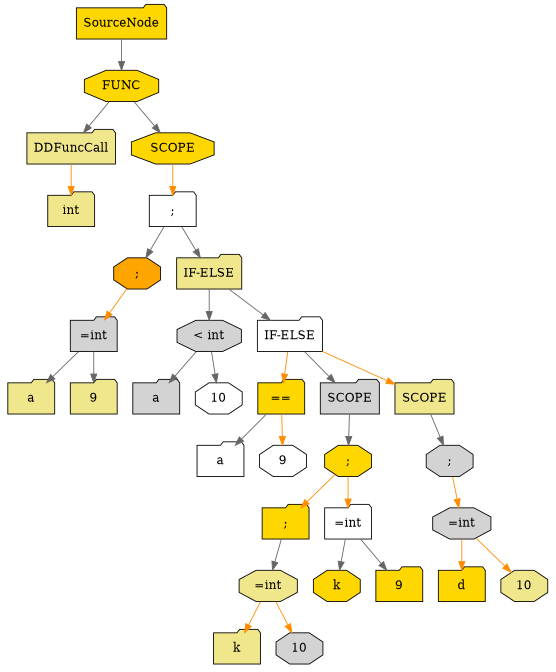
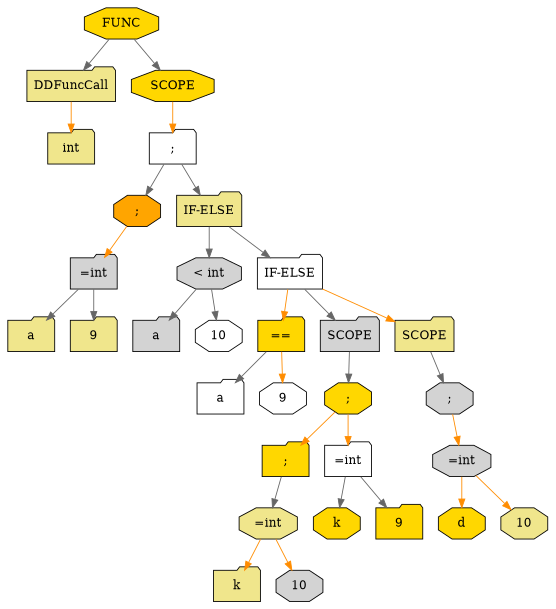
(122, 23) -> none
(462, 586) -> (462, 523)
